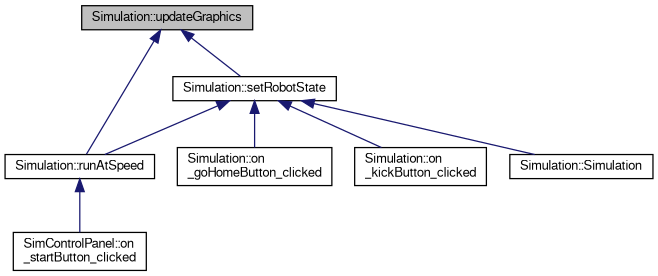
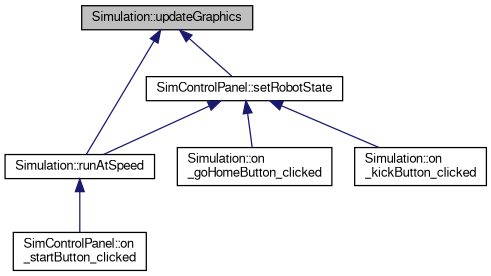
(255, 89) -> (244, 89)
(581, 167) -> none
